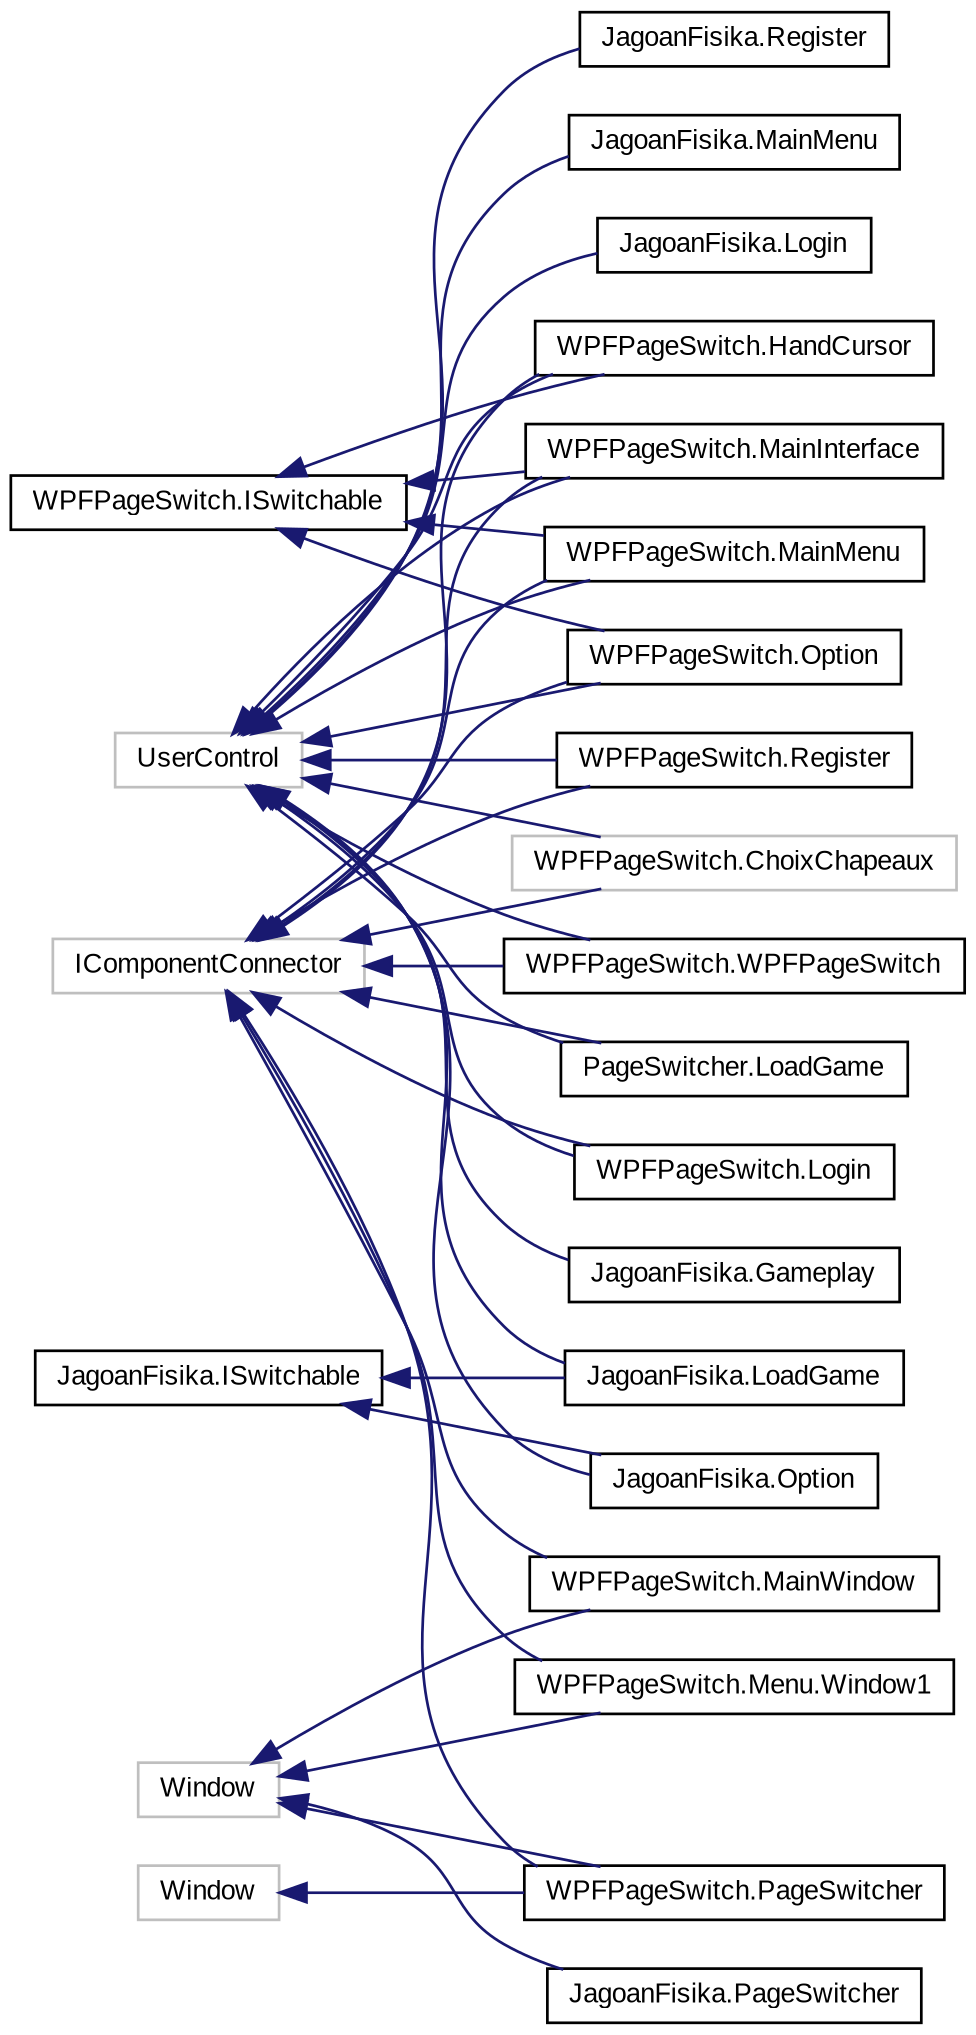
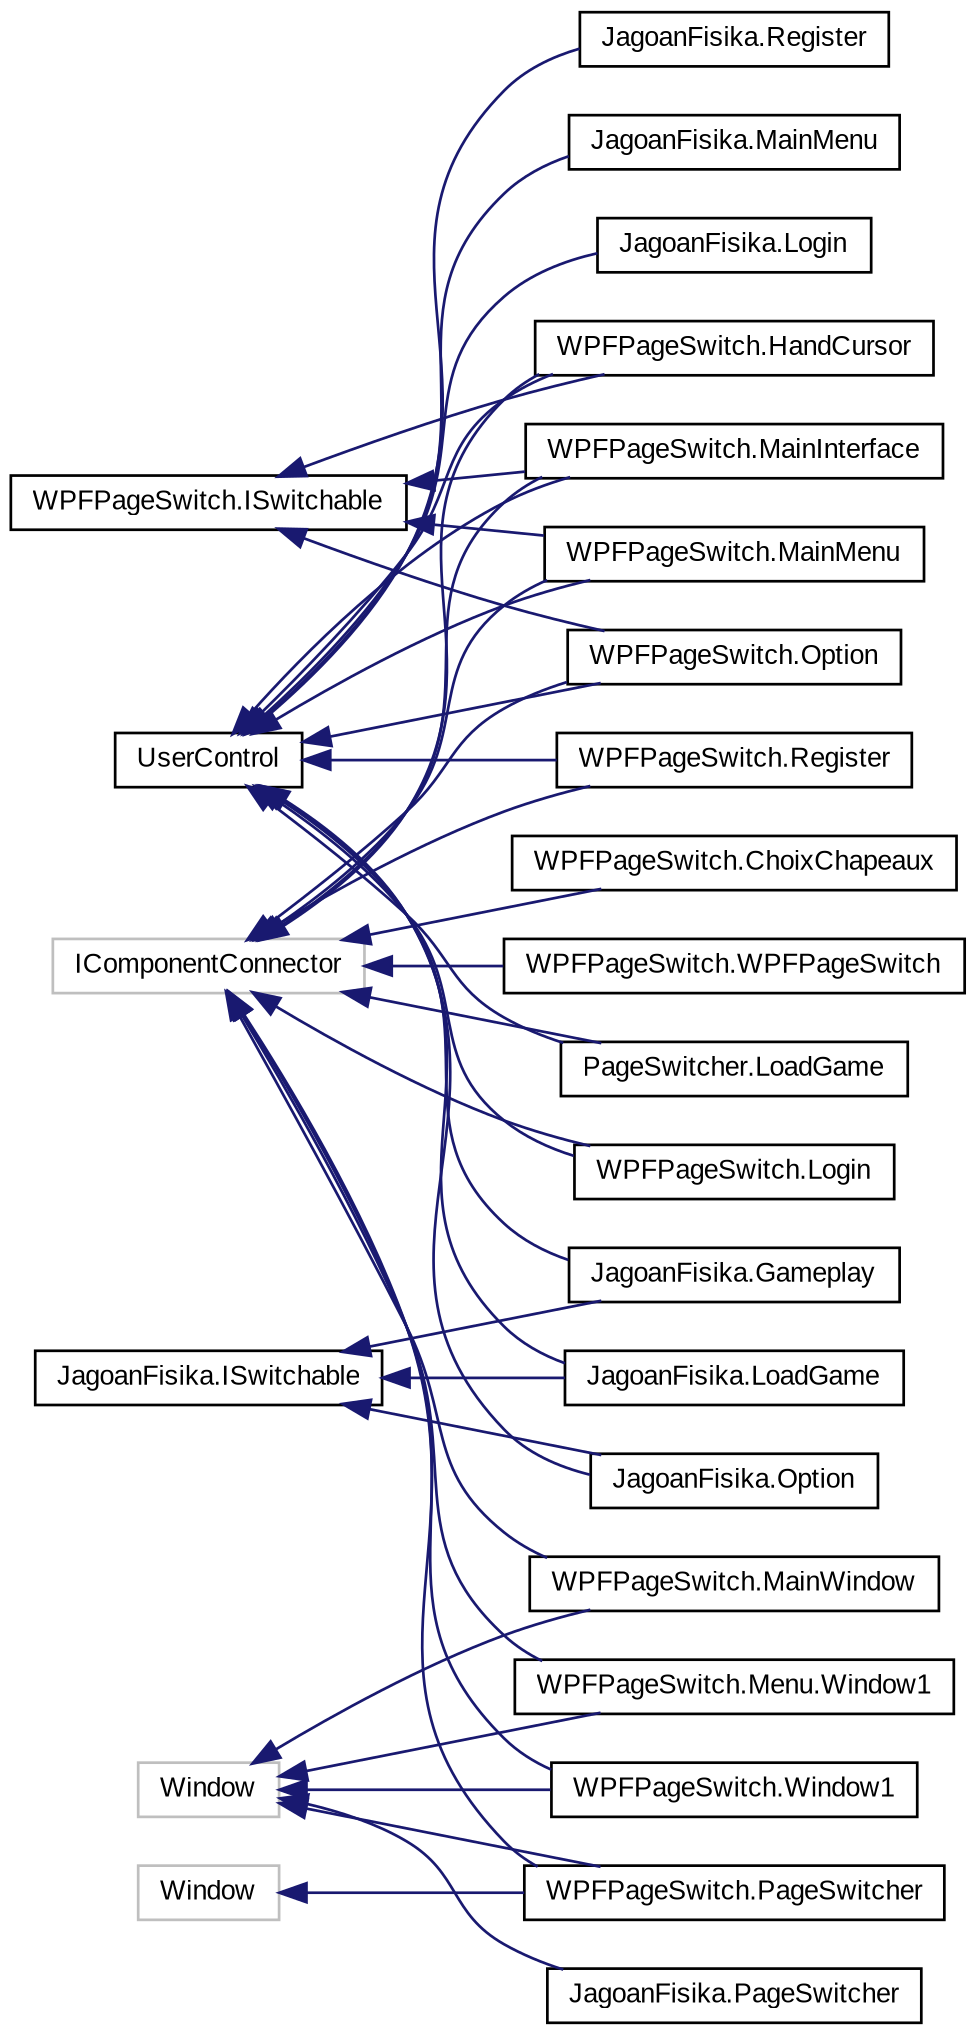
(209, 760) -> (209, 760)
(459, 809) -> none
(734, 863) -> (734, 863)
(428, 882) -> none
none -> (480, 1325)
none -> (734, 1790)
